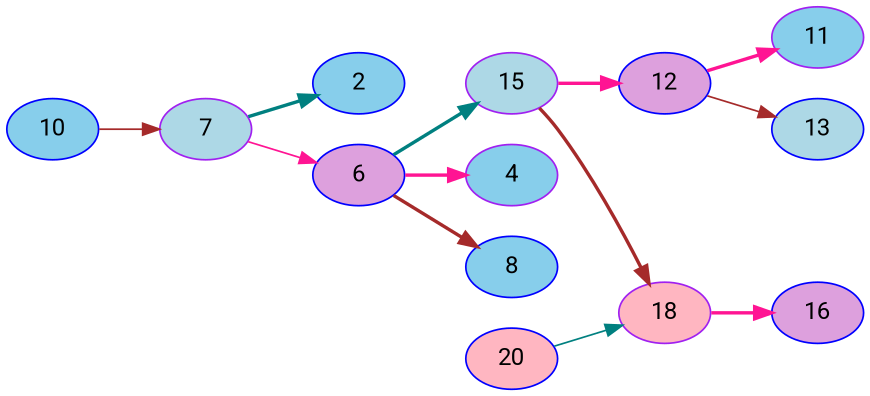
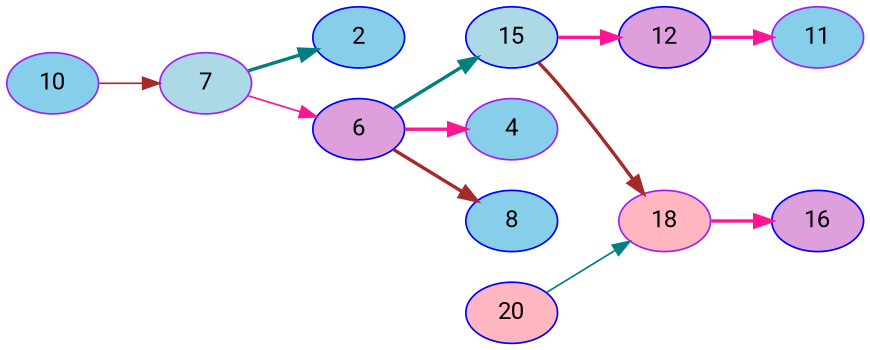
(512, 83) -> (512, 37)
(53, 129) -> (53, 83)
(818, 129) -> none
